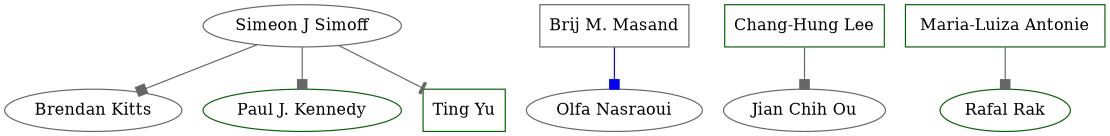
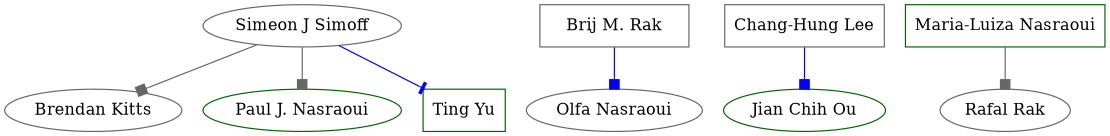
(614, 26) -> (614, 26)
(805, 26) -> (805, 26)
(1005, 26) -> (1005, 26)
(805, 62) -> (805, 62)
(379, 66) -> (379, 66)
(302, 110) -> (302, 110)
(805, 110) -> (805, 110)
(1005, 110) -> (1005, 110)
